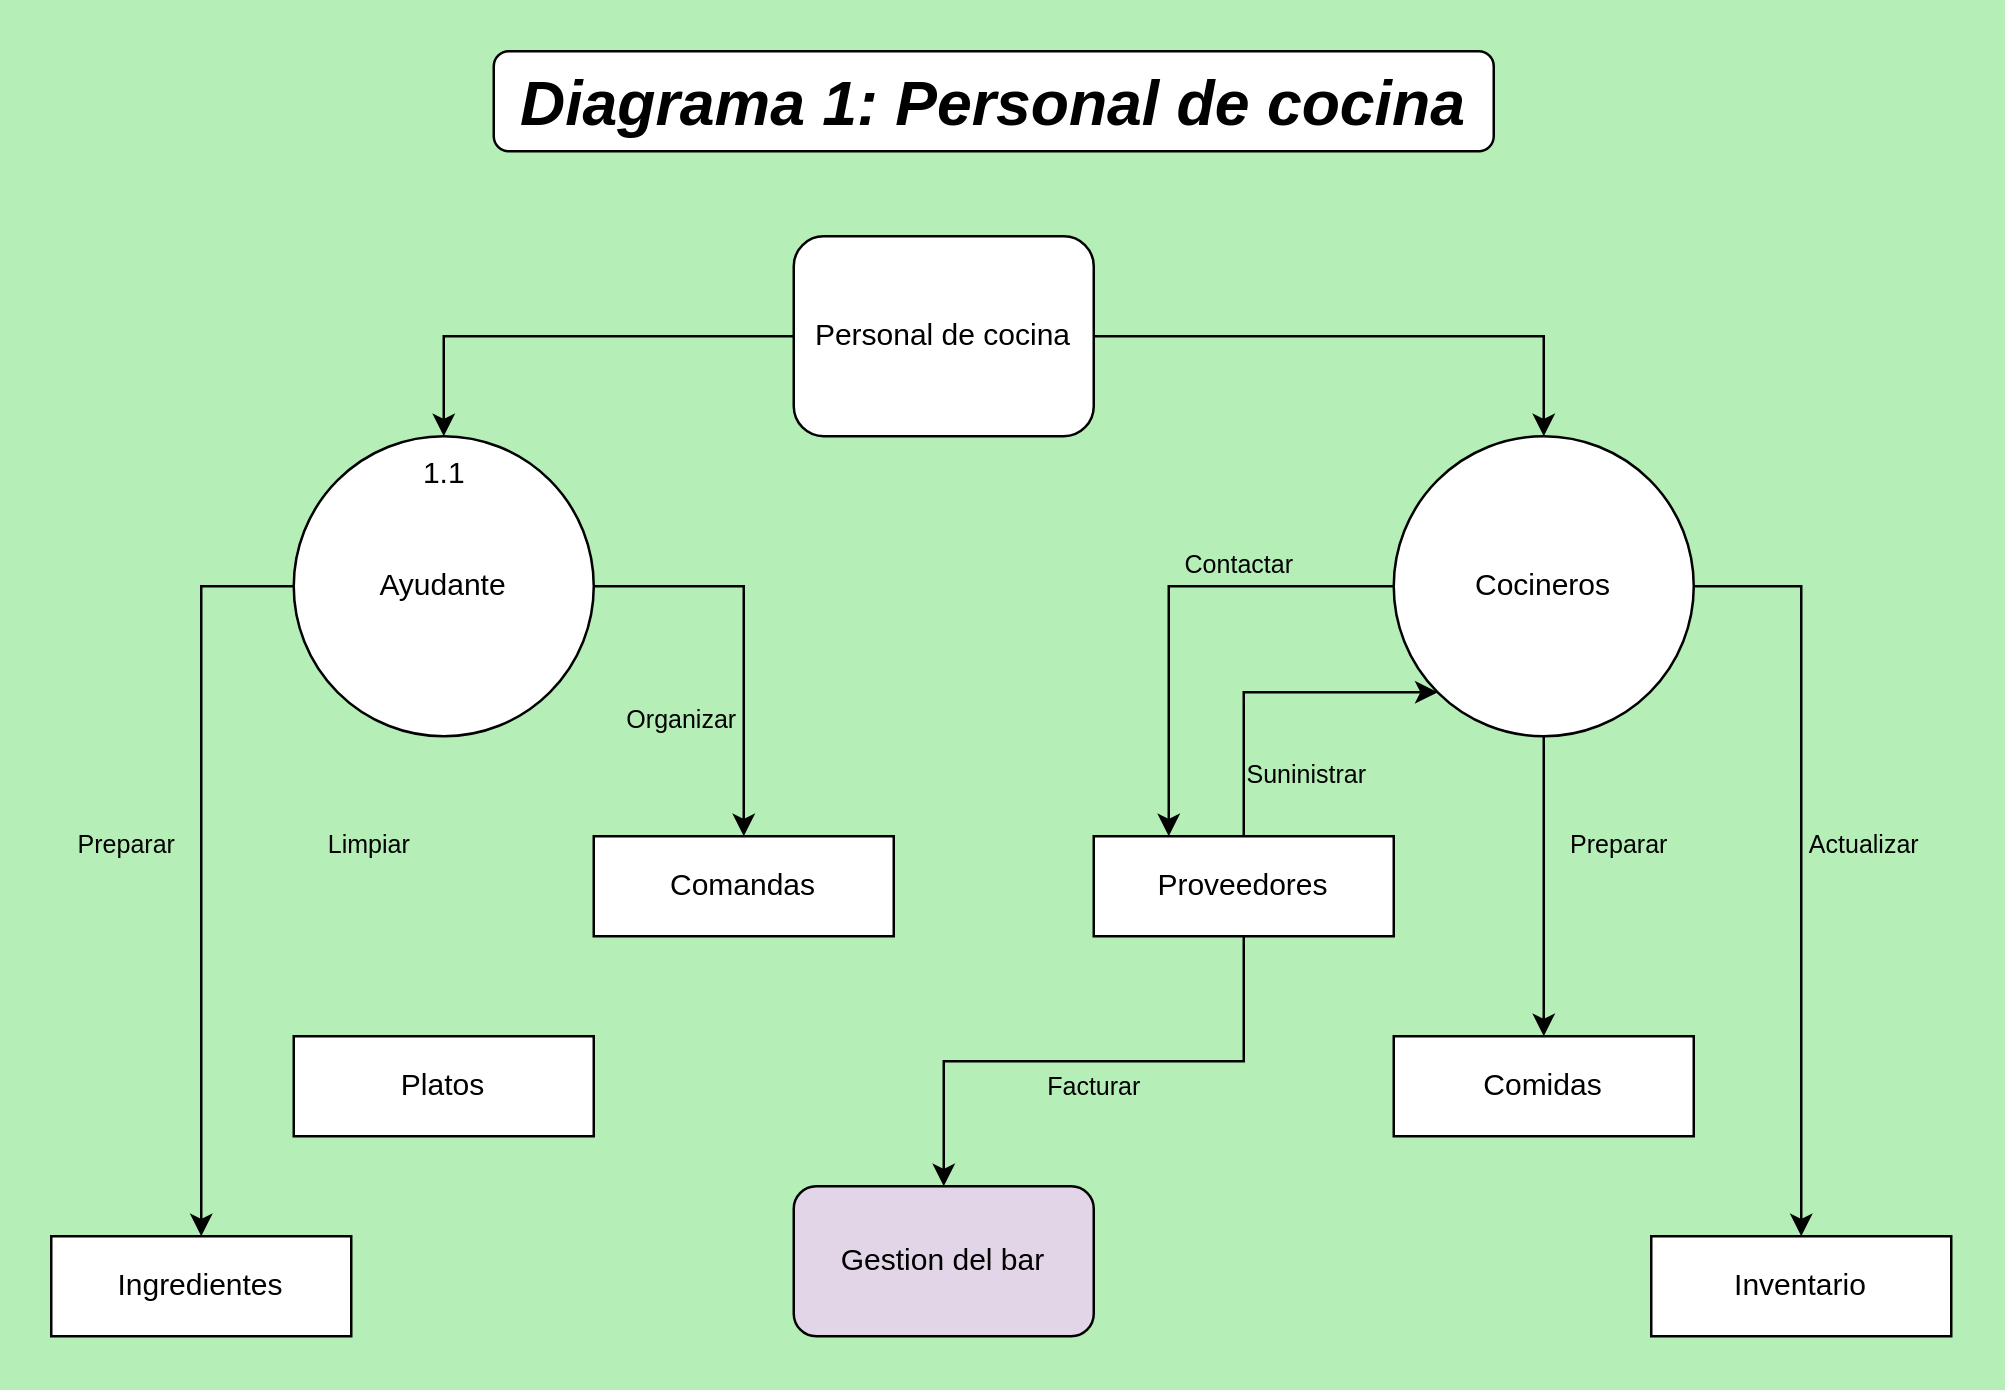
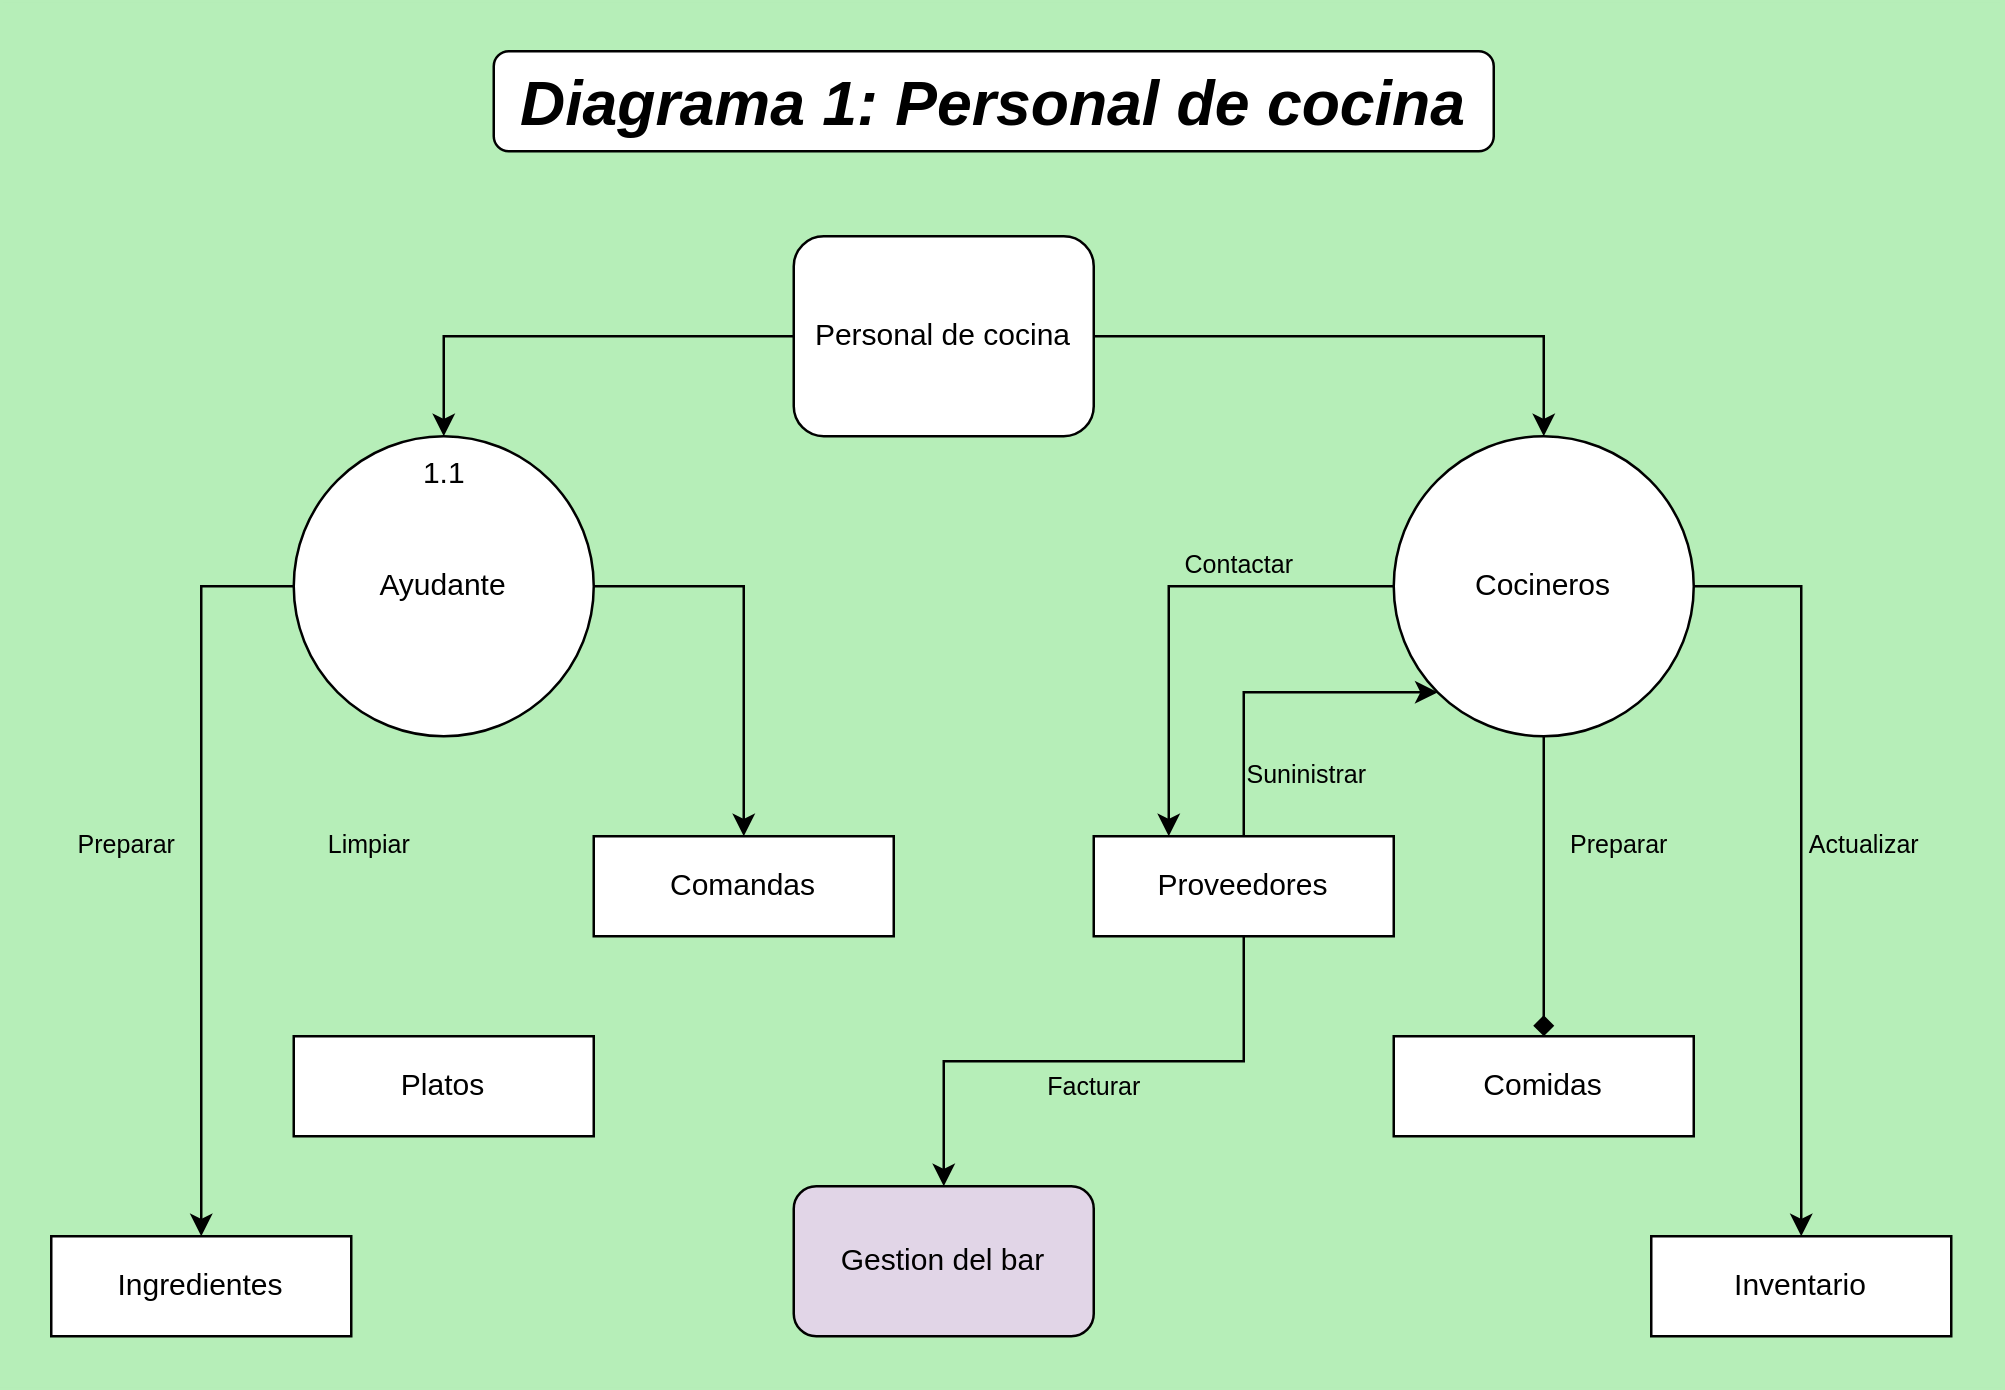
(681, 719) -> none
(1544, 1017) -> (1544, 1016)
